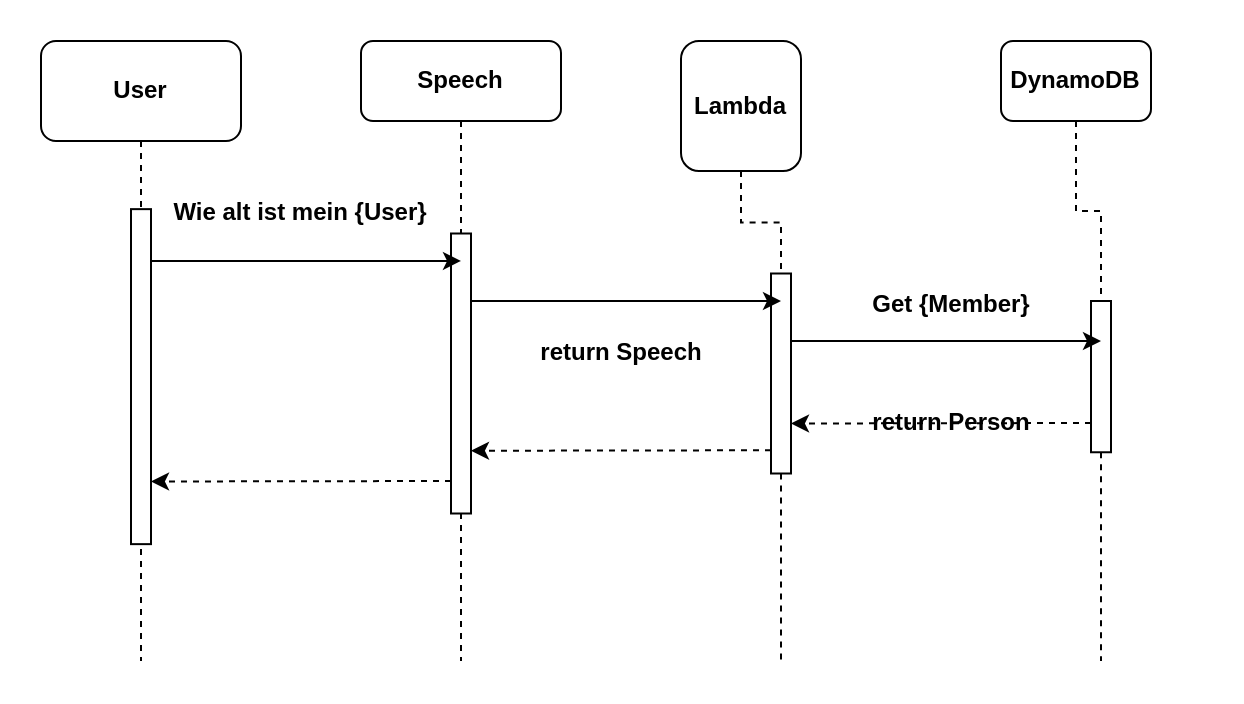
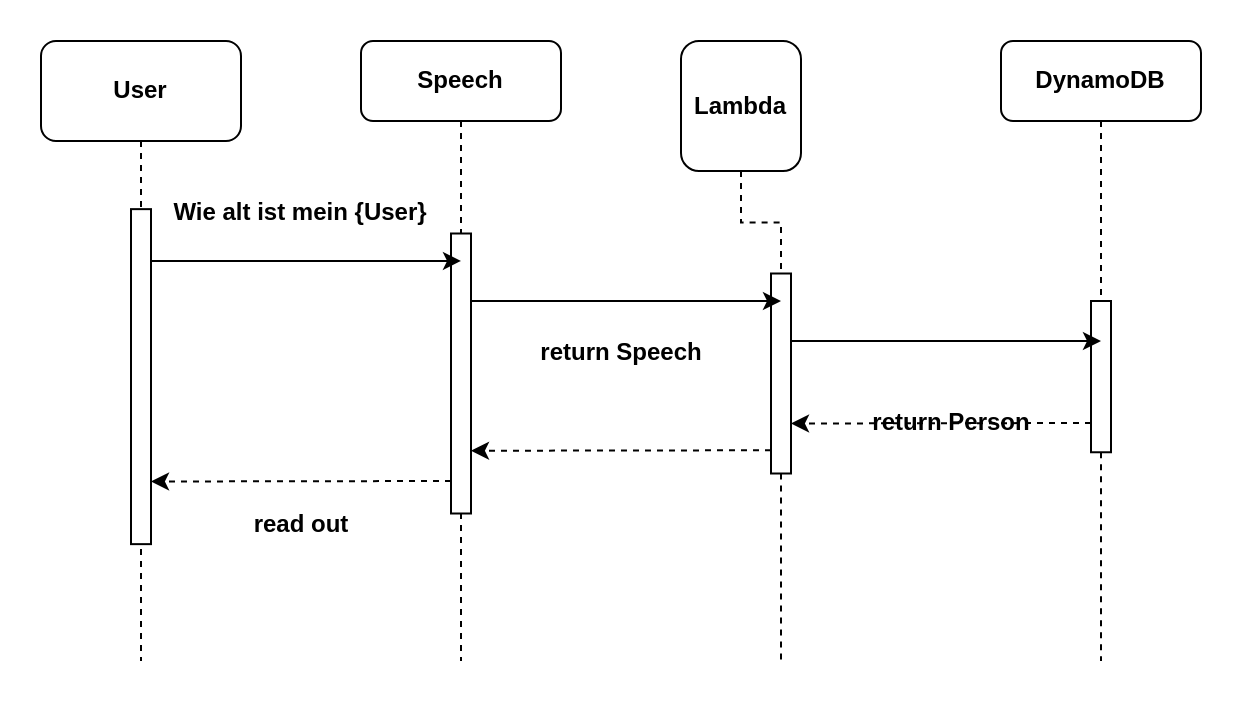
(1076, 81) -> (1101, 81)
(951, 305) -> none
none -> (301, 524)
